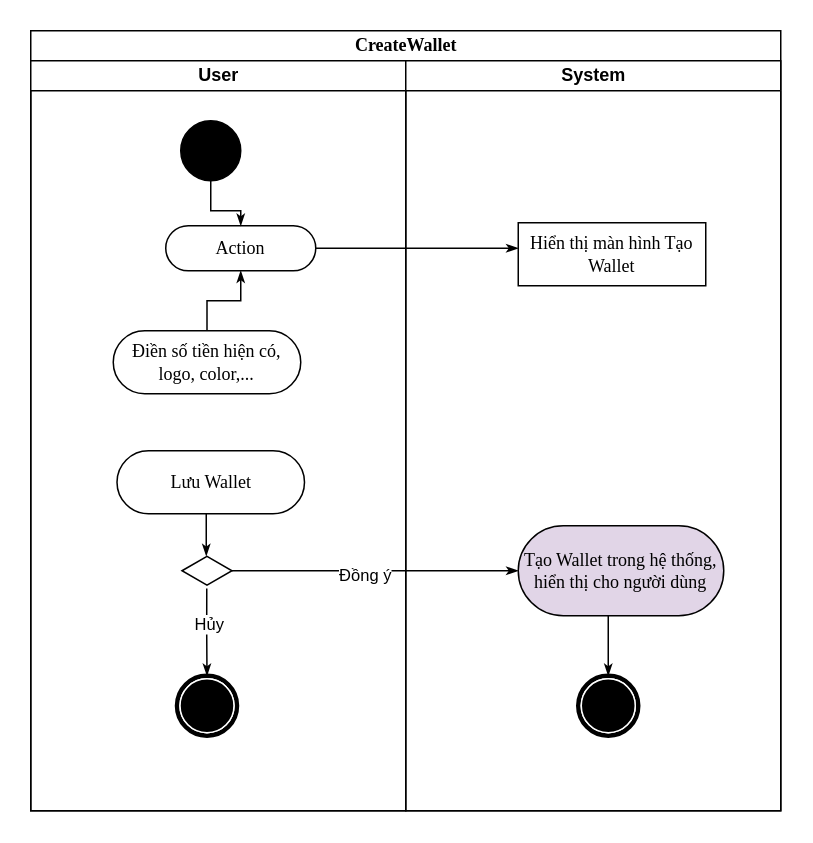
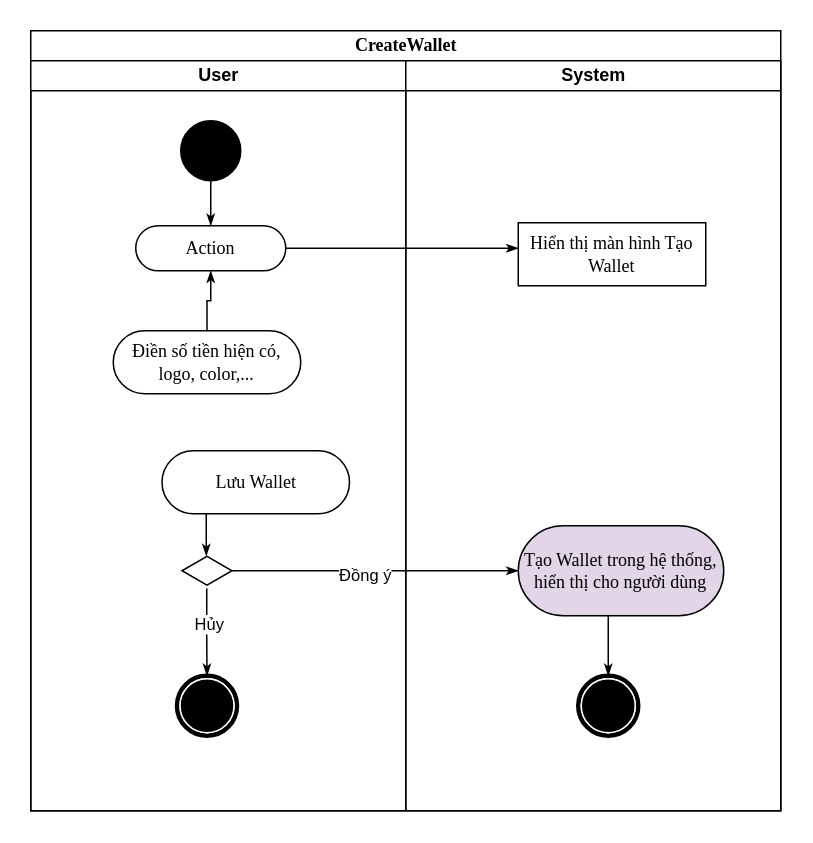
(241, 248) -> (211, 248)
(211, 482) -> (256, 482)
